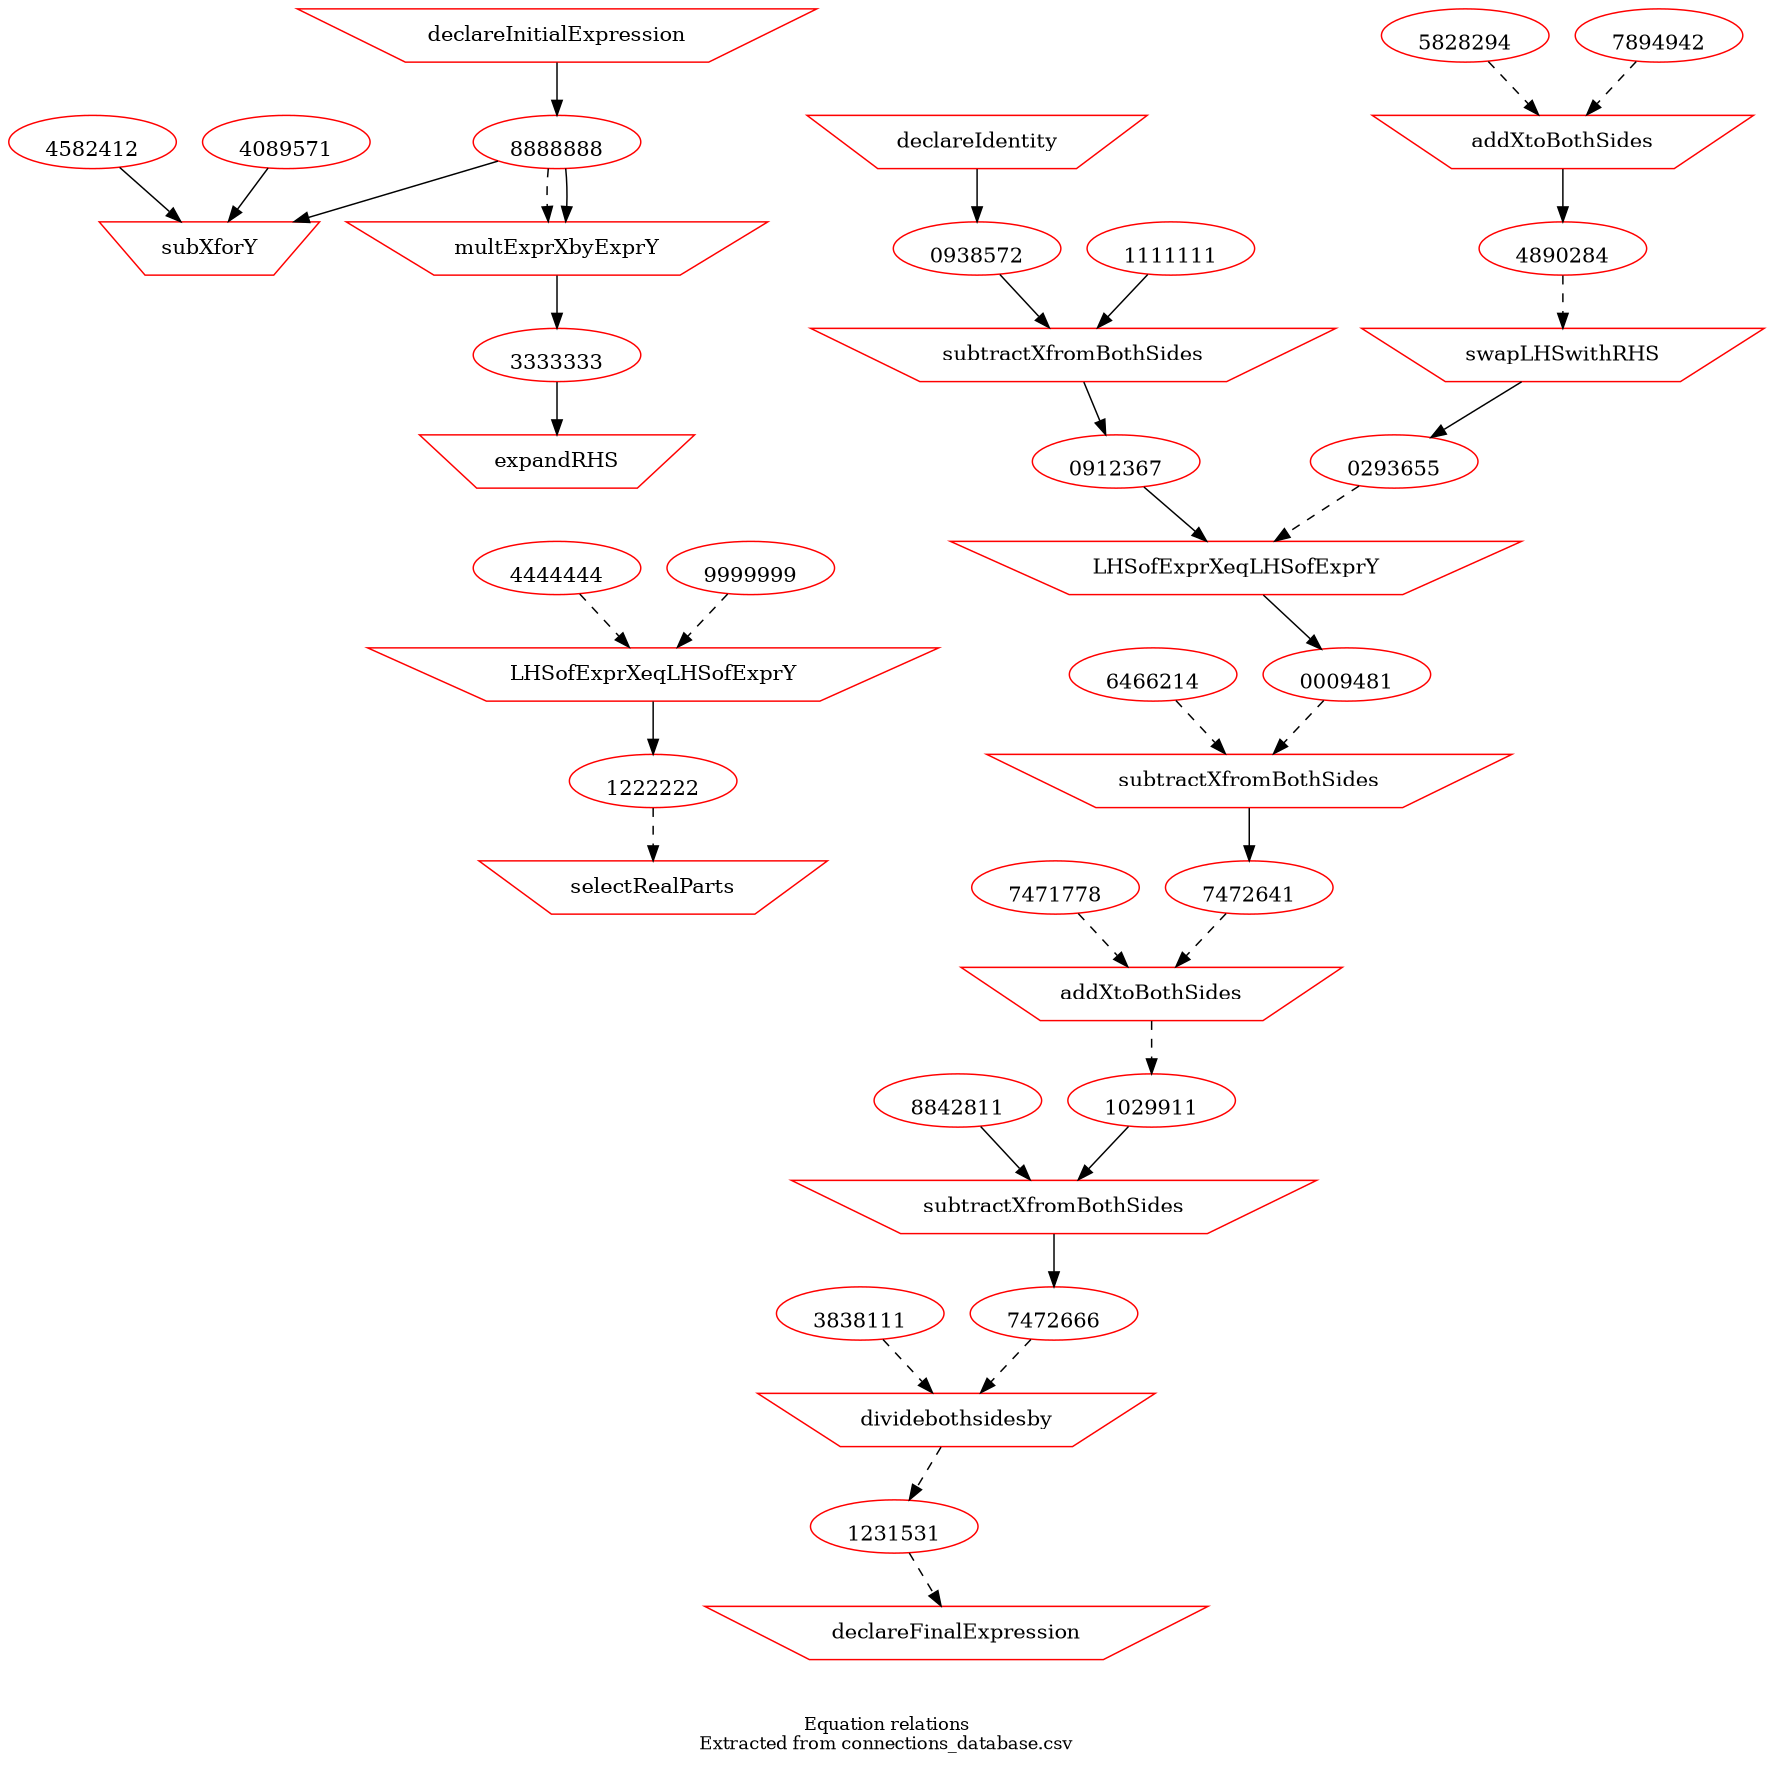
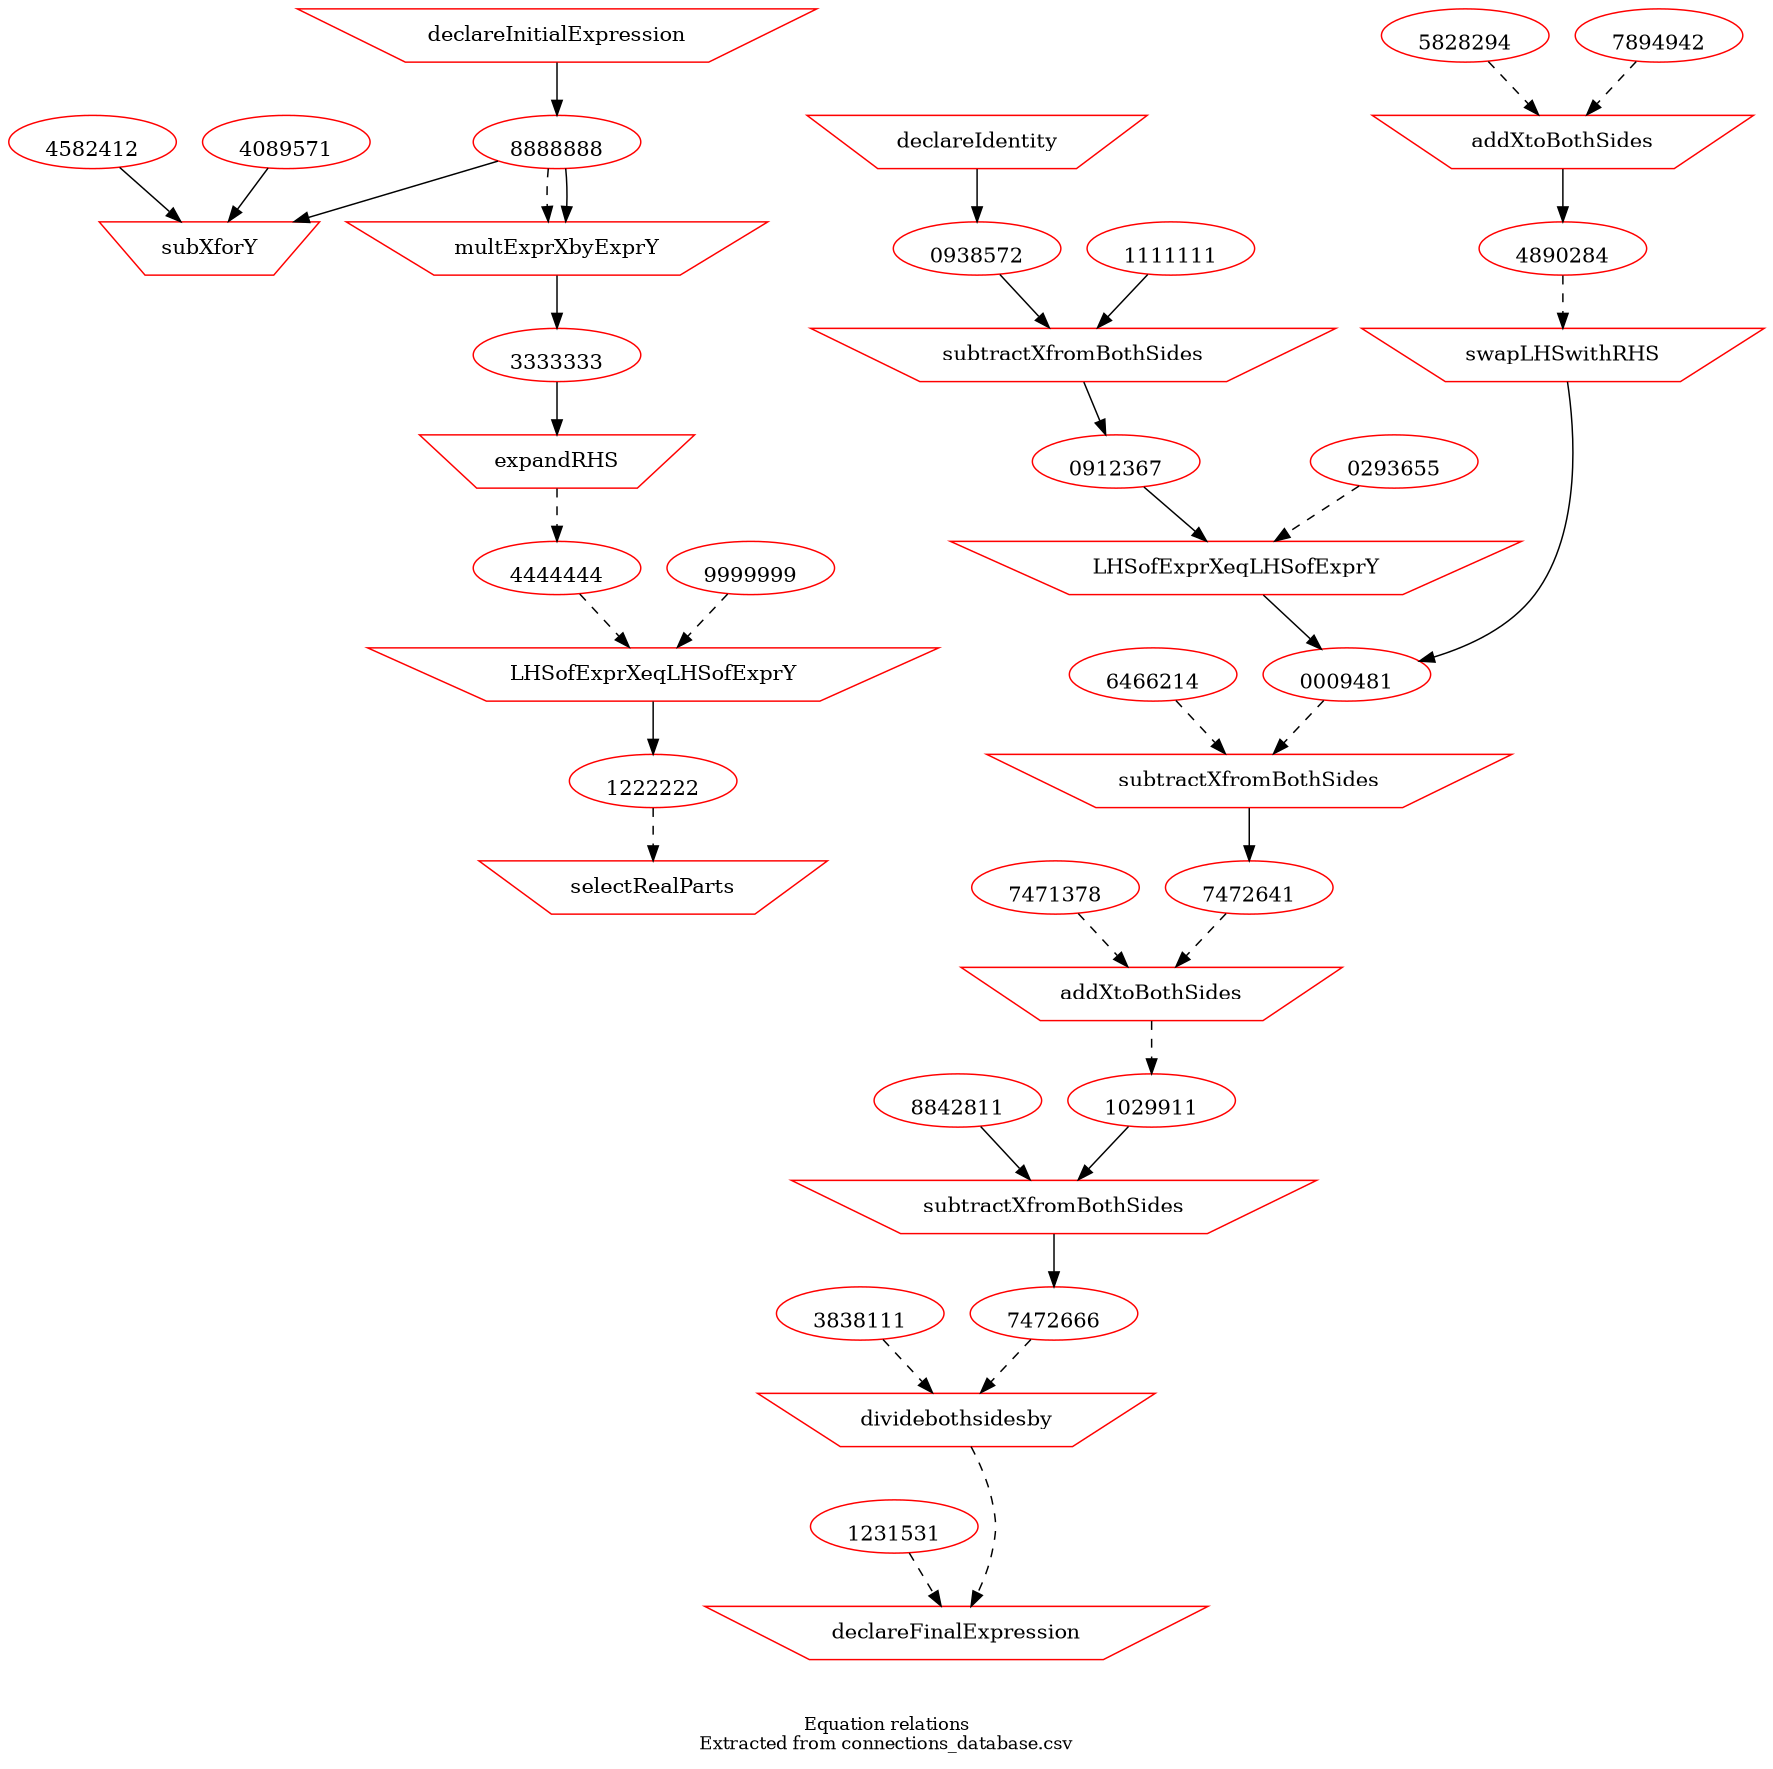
(1483, 406) -> (1558, 550)
none -> (557, 507)
(1055, 888) -> (1055, 888)
(929, 1467) -> (995, 1519)
